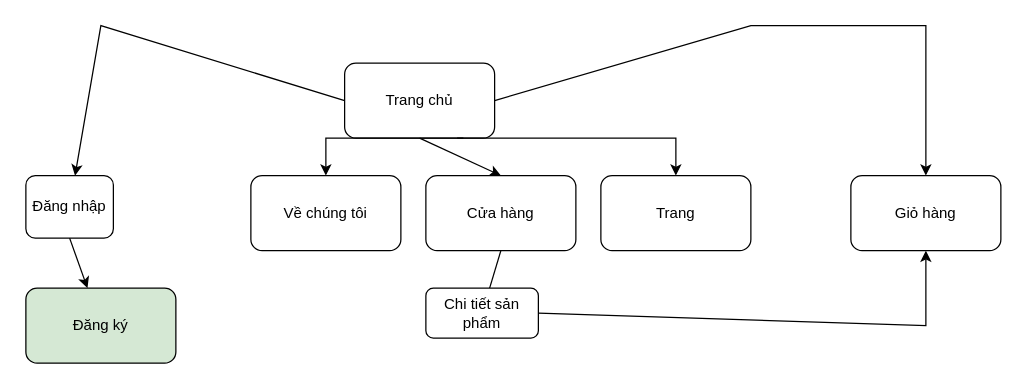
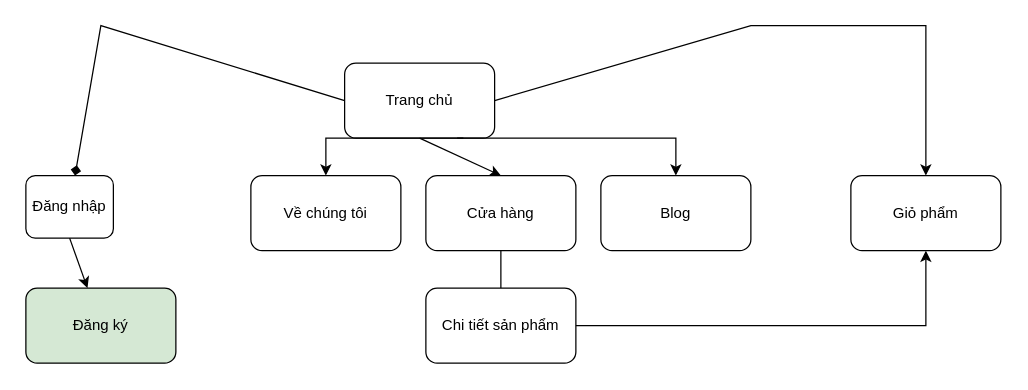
(76, 166) -> (77, 165)
(676, 213) -> (676, 213)
(926, 213) -> (926, 213)
(482, 313) -> (501, 326)
